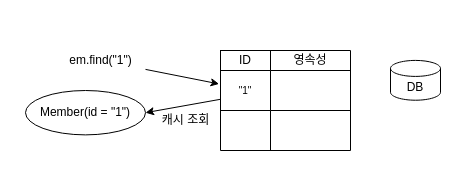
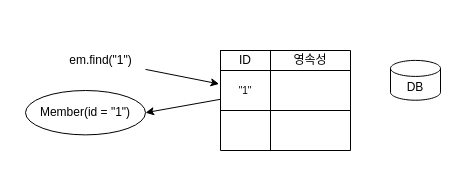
(186, 120) -> none
